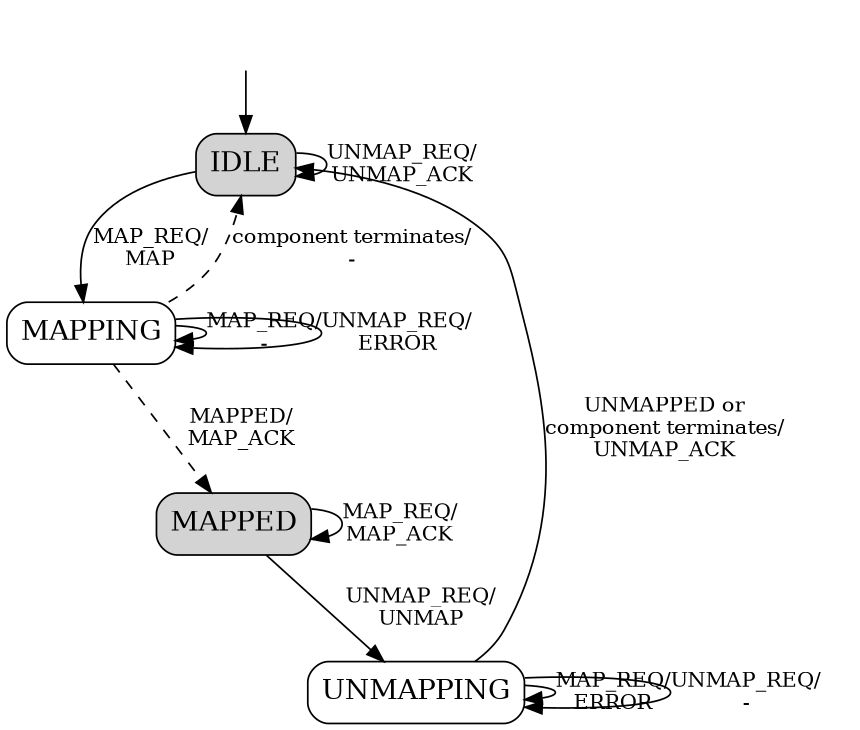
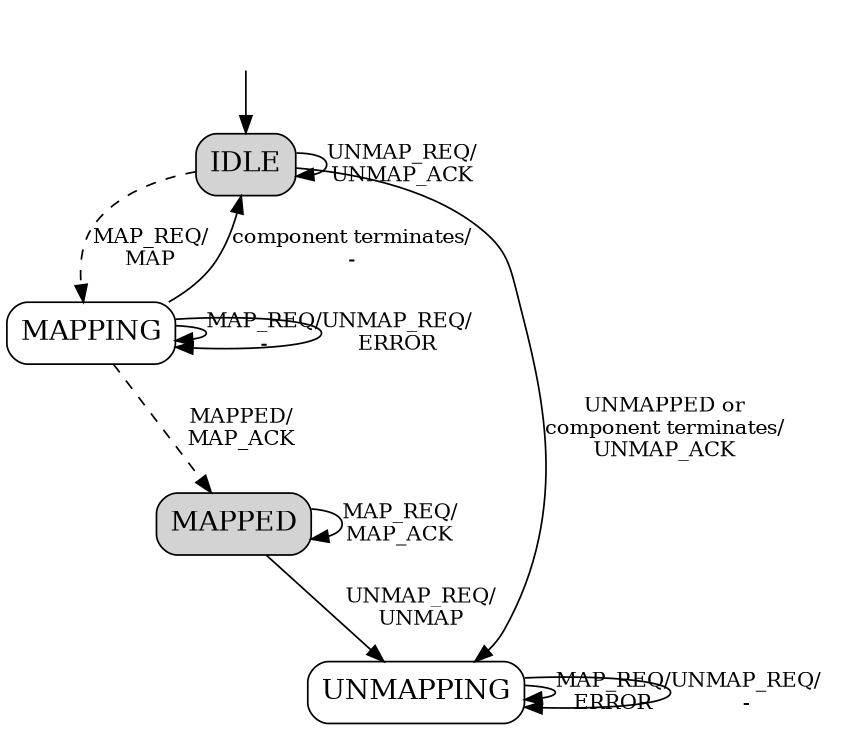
(113, 206) -> (113, 206)
(213, 265) -> (213, 265)
(533, 359) -> (529, 341)
